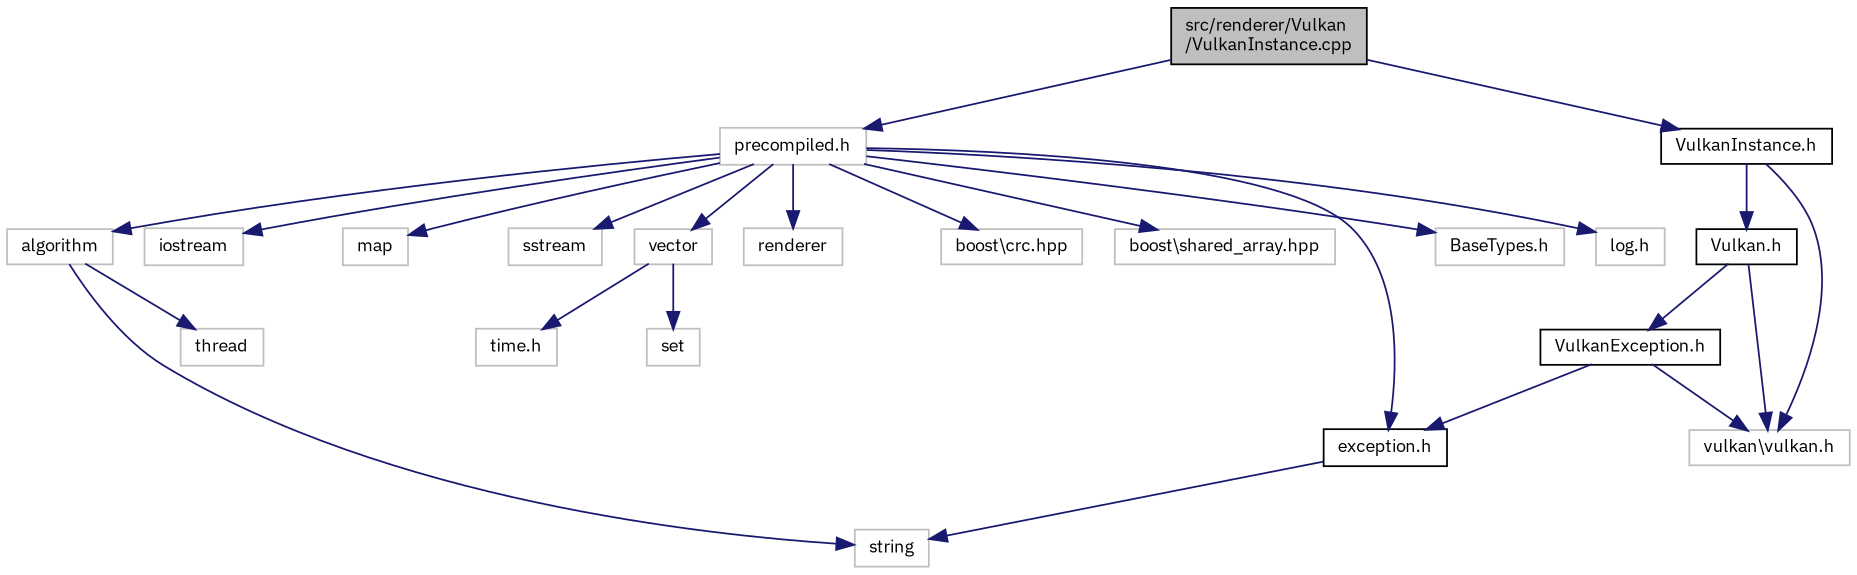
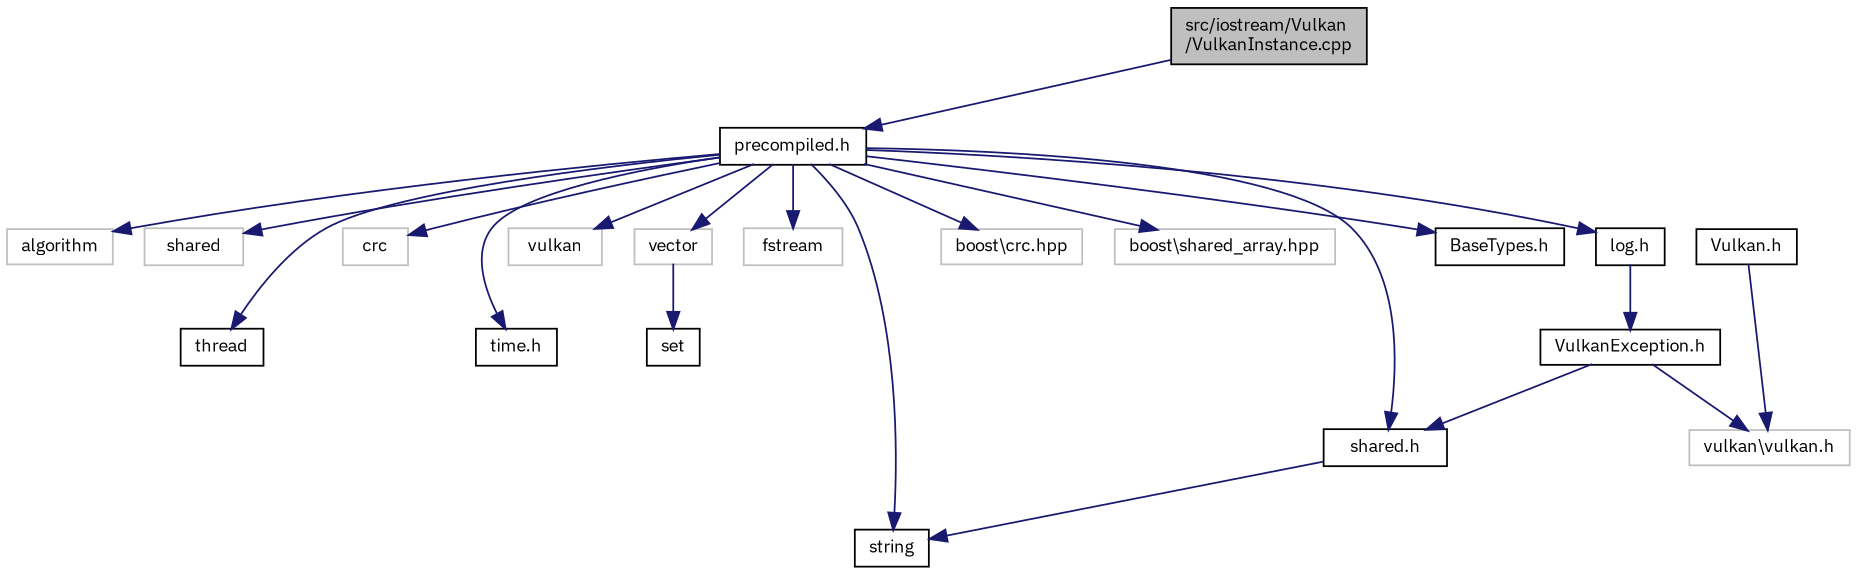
(1269, 36) -> (1269, 36)
(793, 146) -> (793, 146)
(1747, 146) -> none
(194, 247) -> (194, 247)
(375, 247) -> (375, 247)
(555, 247) -> (555, 247)
(793, 247) -> (793, 247)
(1500, 247) -> (1500, 247)
(1630, 247) -> (1630, 247)
(1695, 291) -> (1630, 288)
(132, 292) -> (460, 190)
(603, 292) -> (493, 227)
(222, 347) -> (222, 347)
(516, 347) -> (516, 347)
(673, 347) -> (673, 347)
(1385, 448) -> (1385, 448)
(422, 473) -> (885, 328)
(892, 548) -> (892, 548)
